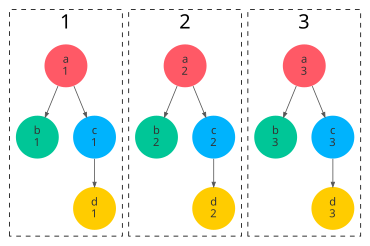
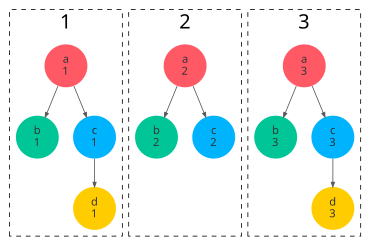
(214, 208) -> none
